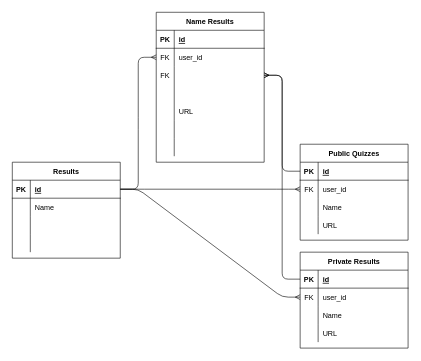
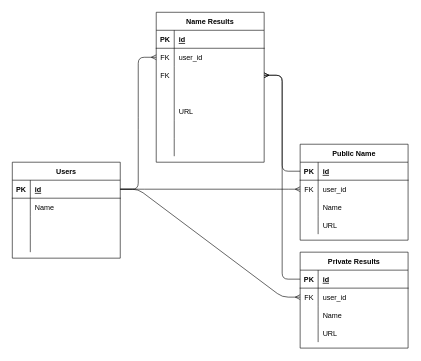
(354, 154) -> (354, 154)
(66, 172) -> (66, 172)
